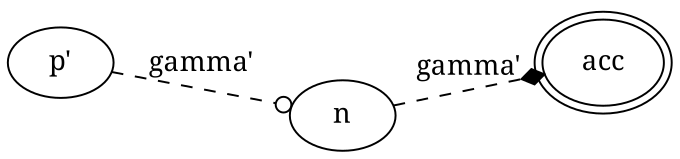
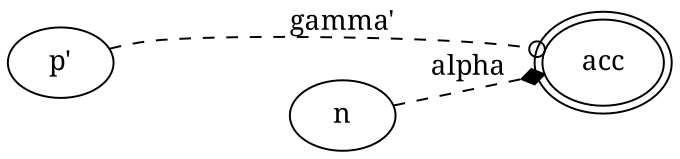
(469, 68) -> (469, 68)
(194, 88) -> (319, 37)
